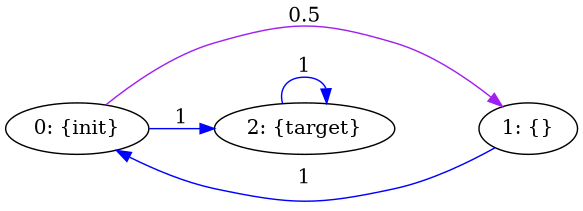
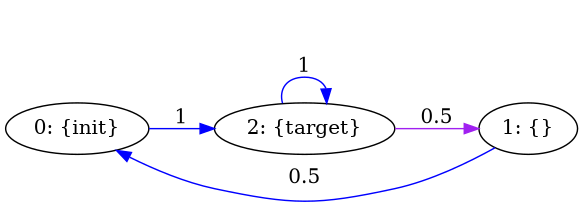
(297, 26) -> (430, 129)
(305, 178) -> (305, 178)
